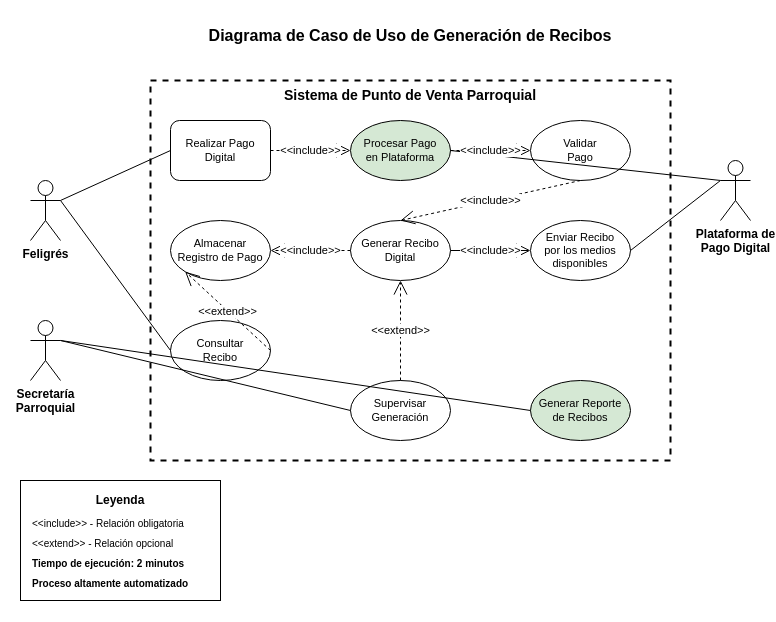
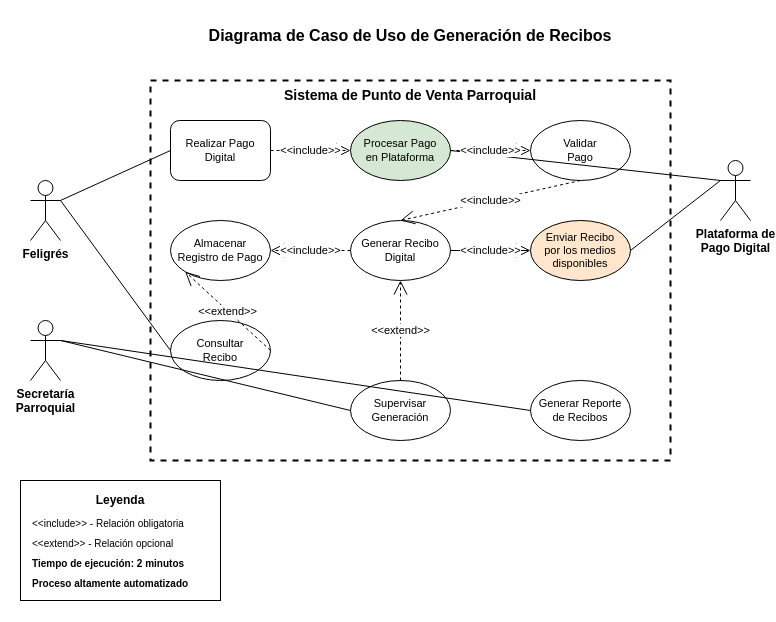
(581, 251) -> (581, 251)
(581, 411) -> (581, 411)
